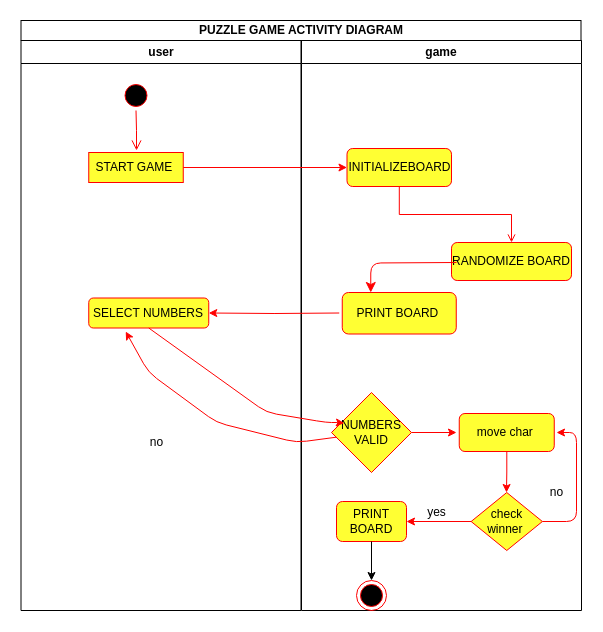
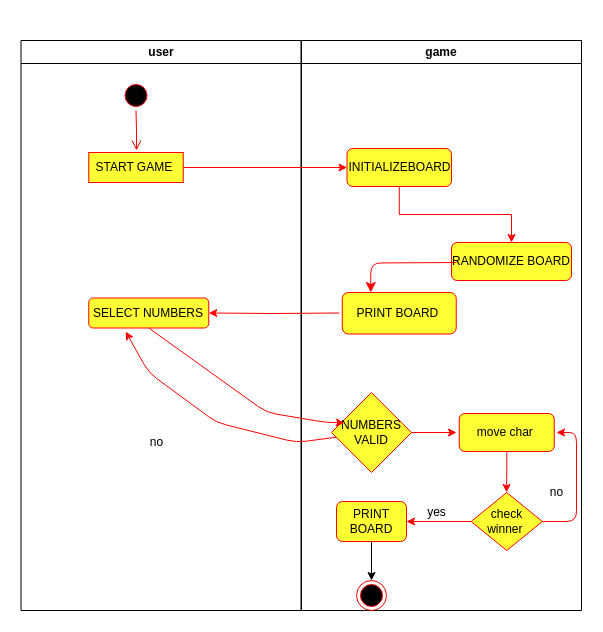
(301, 31) -> none
(512, 235) -> (512, 234)
